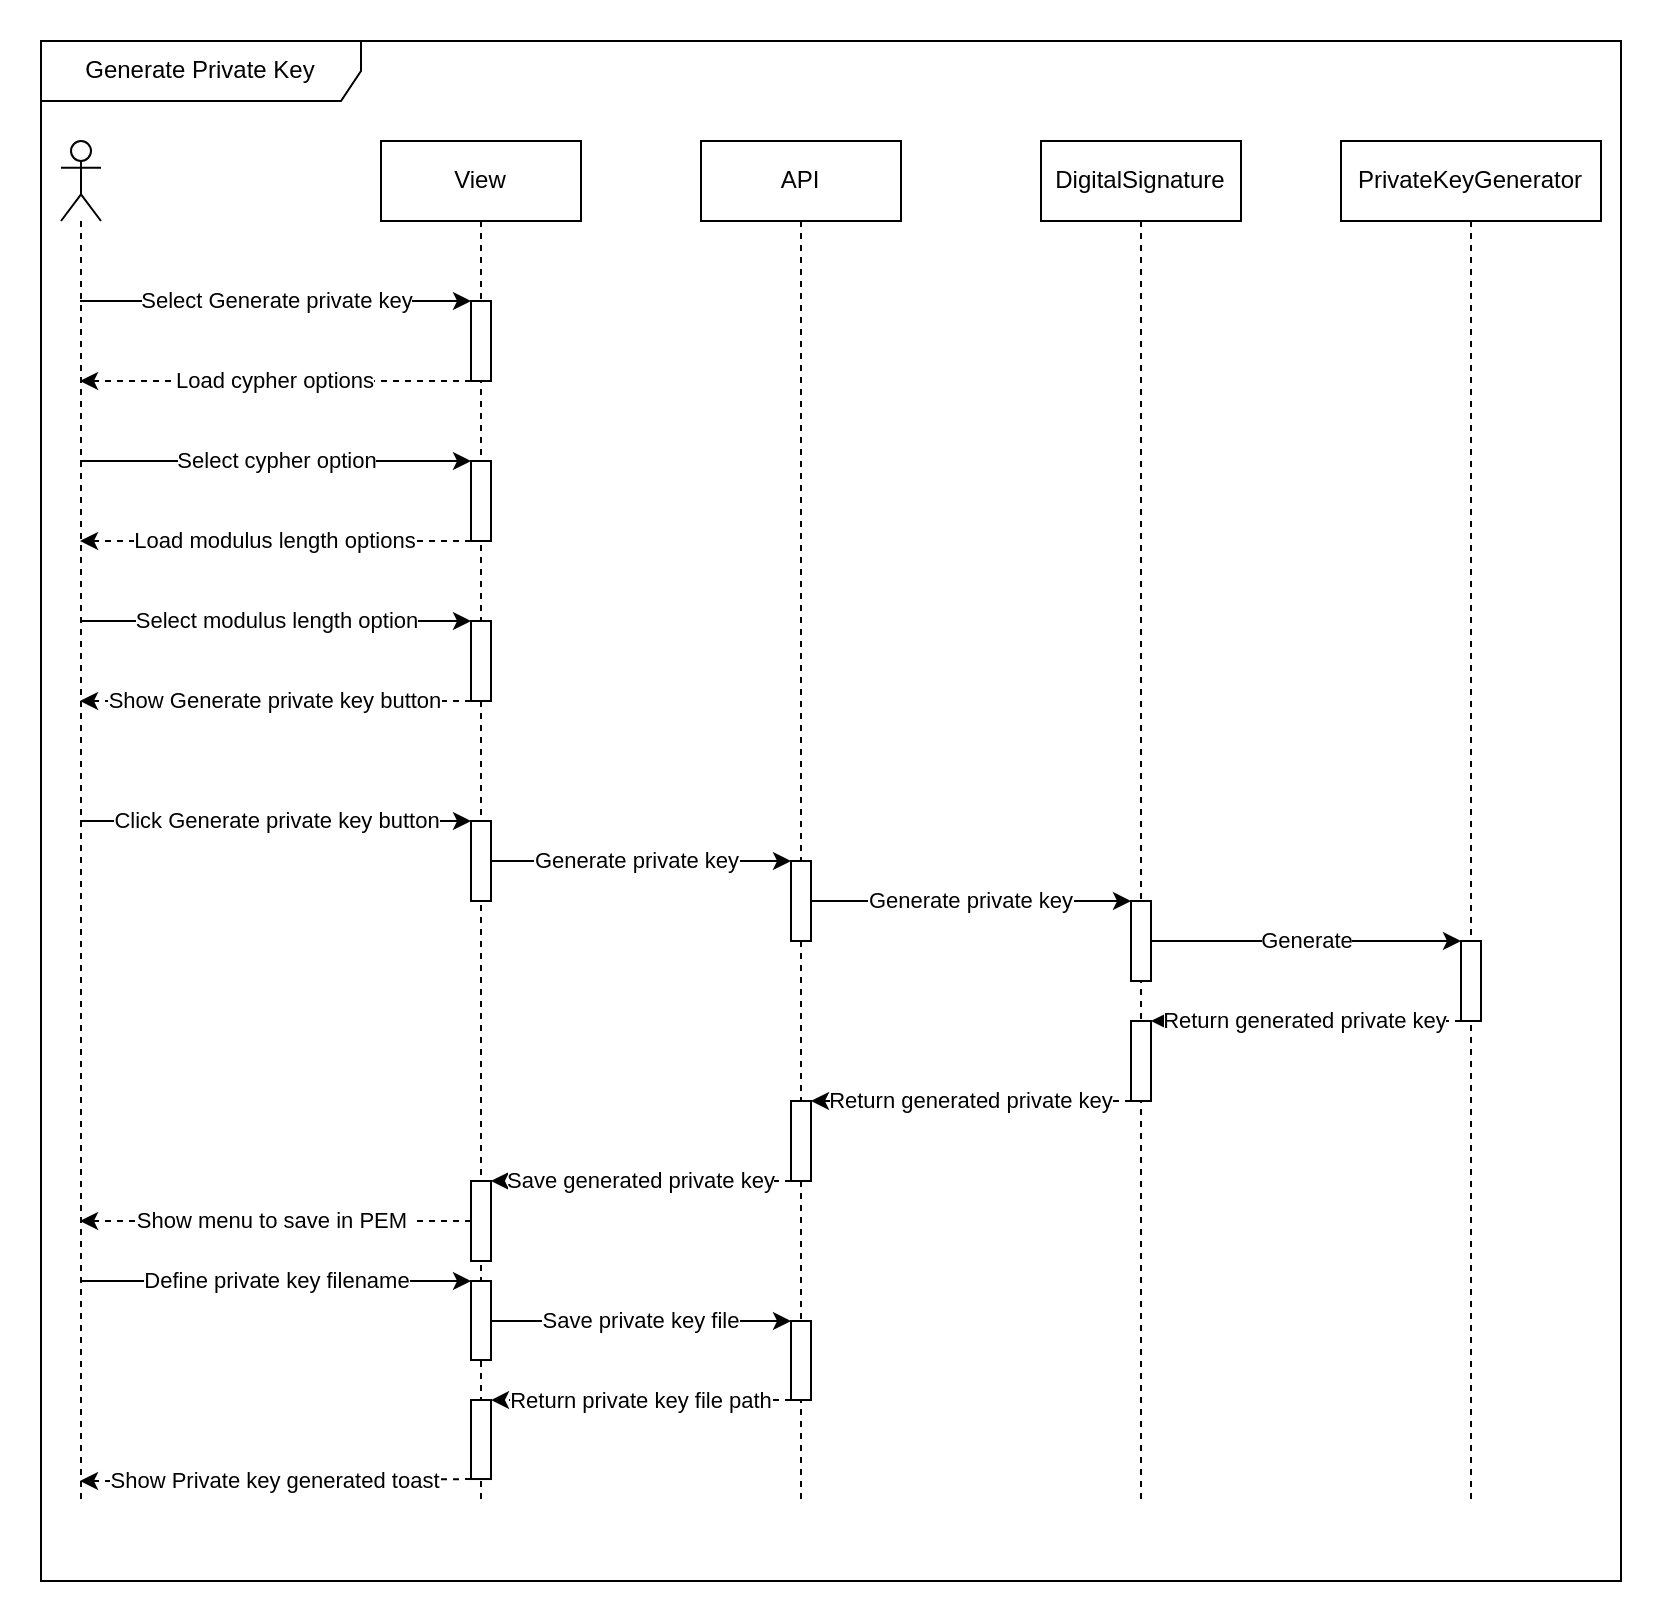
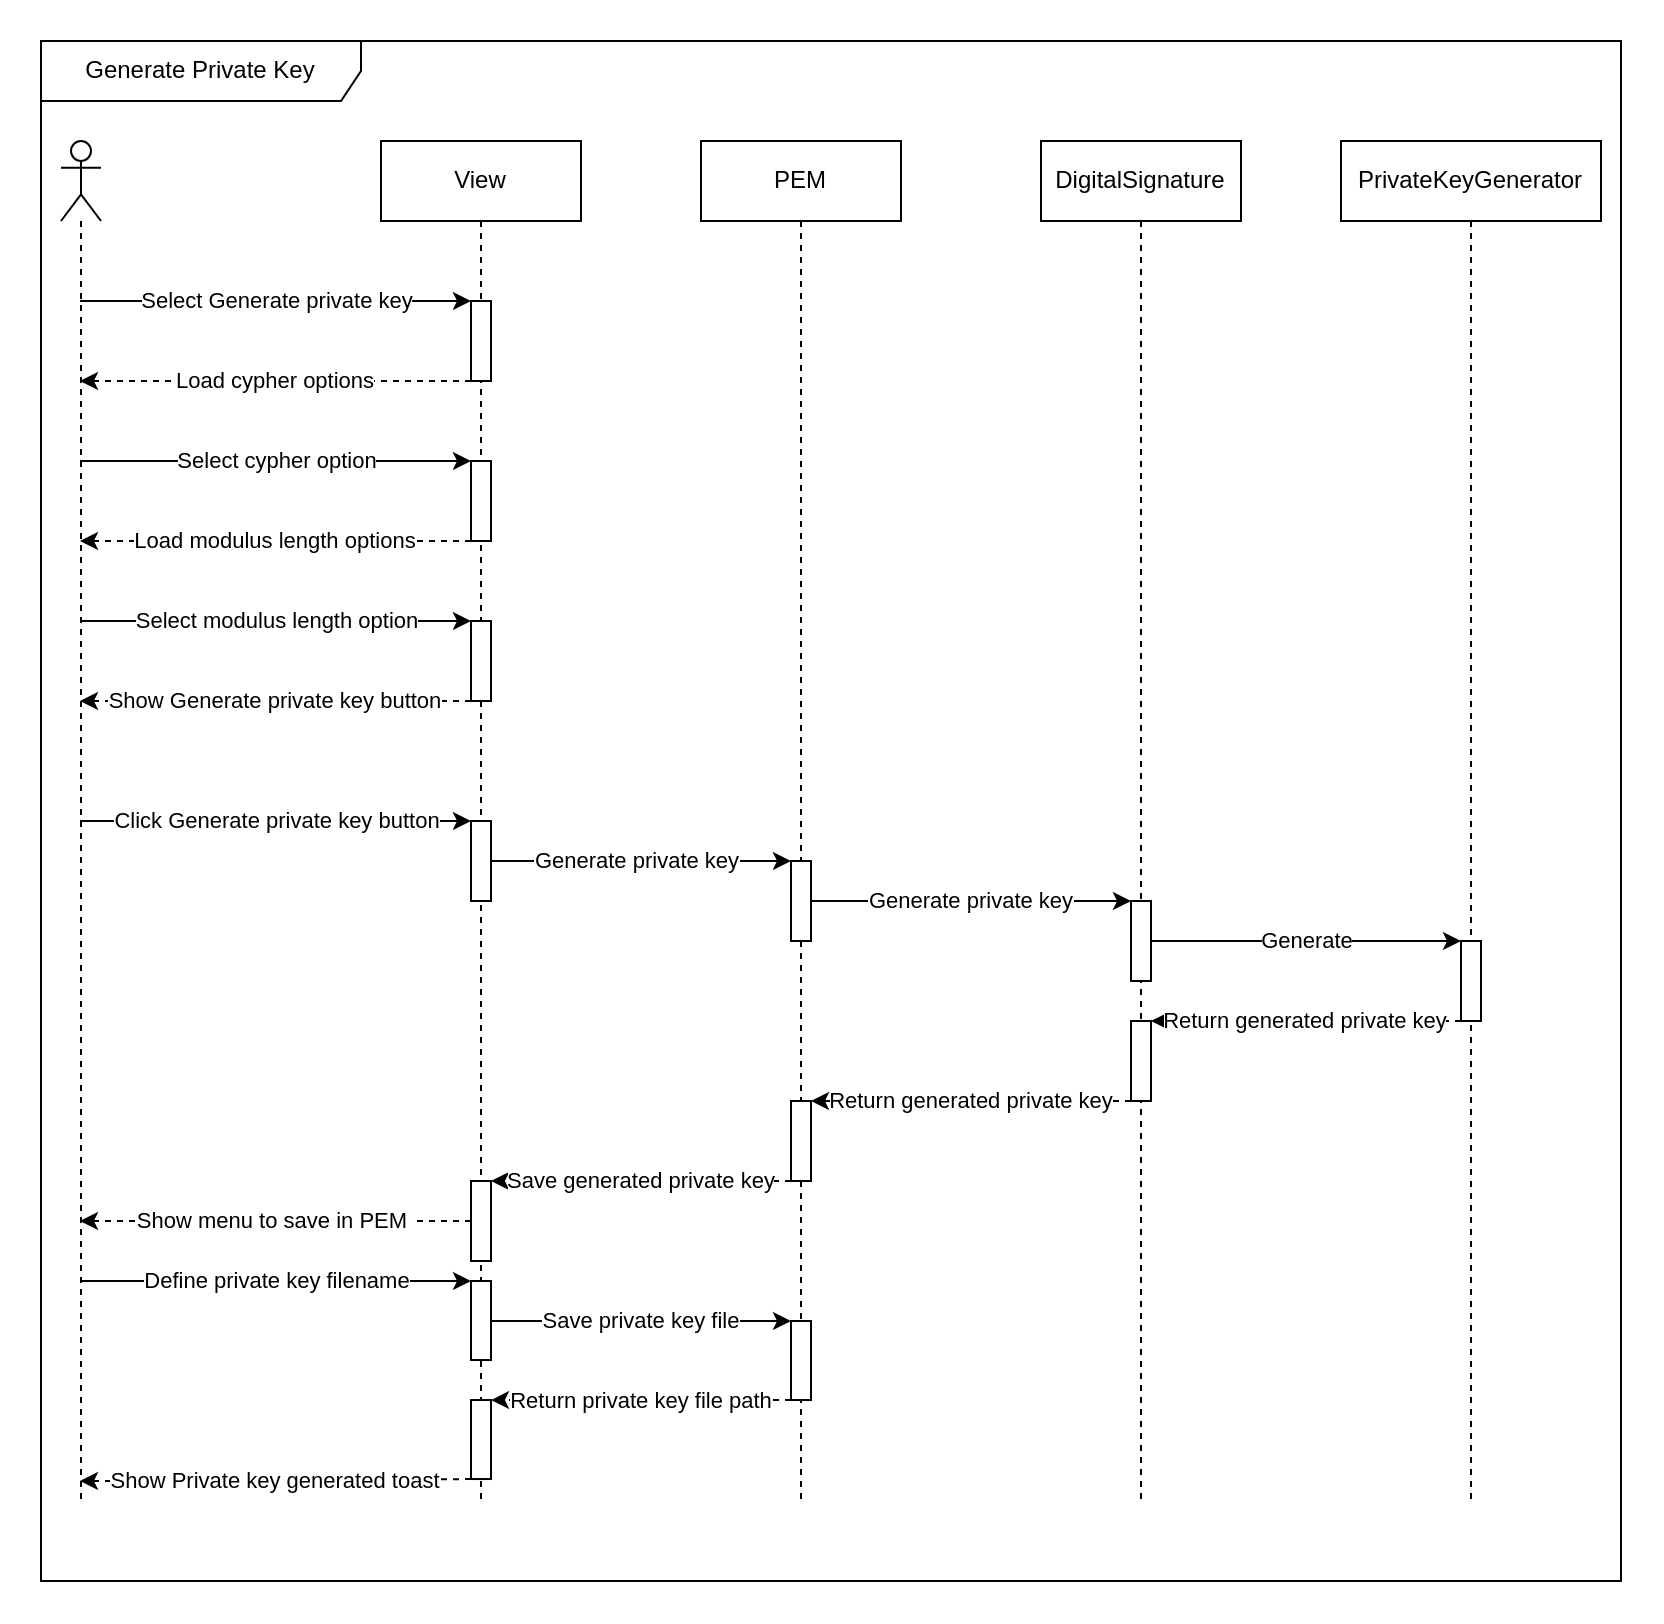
(801, 181) -> (801, 181)
